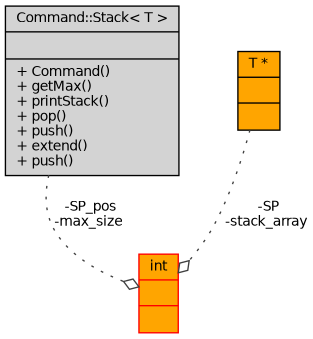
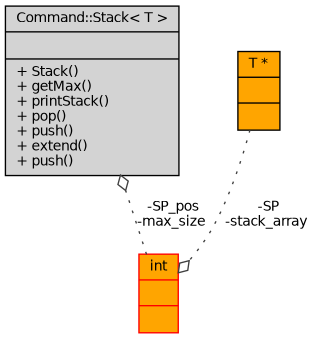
(64, 72) -> (47, 72)
(64, 243) -> (136, 223)
